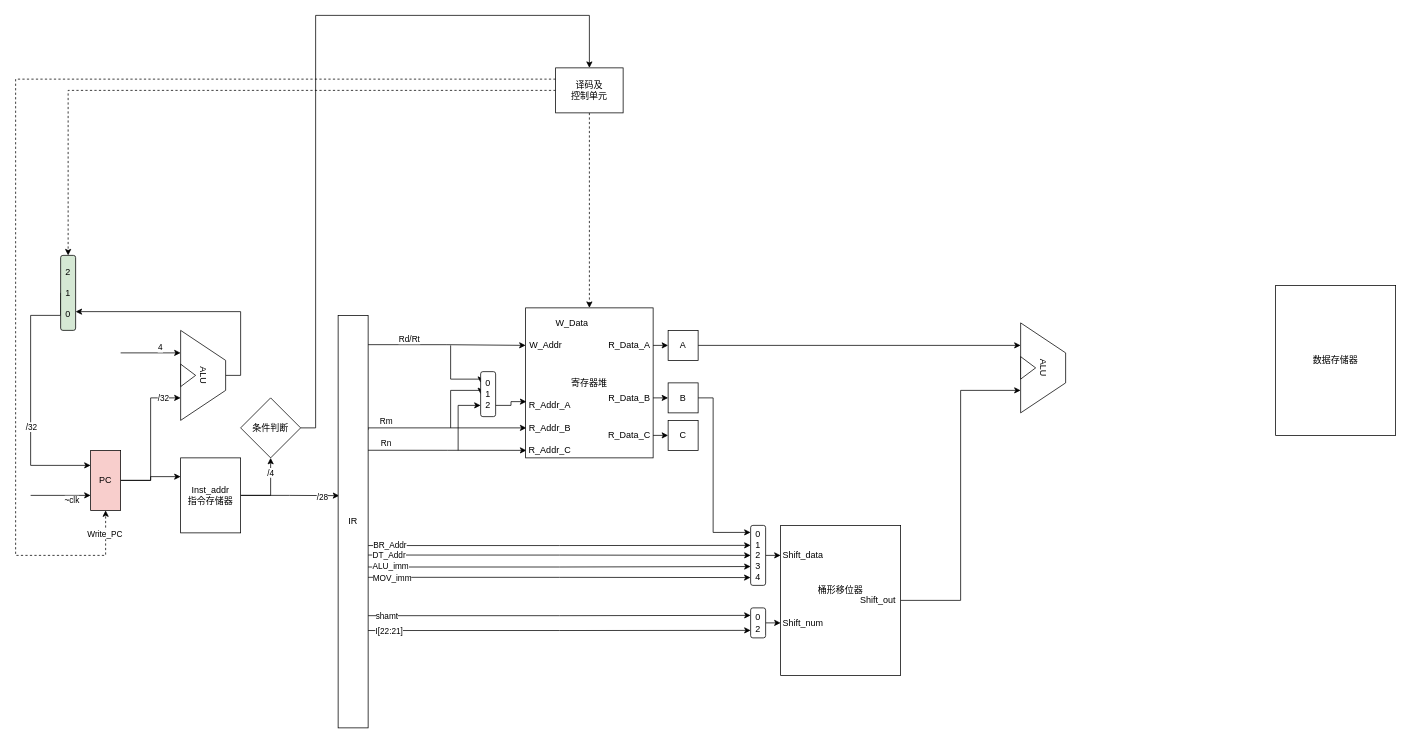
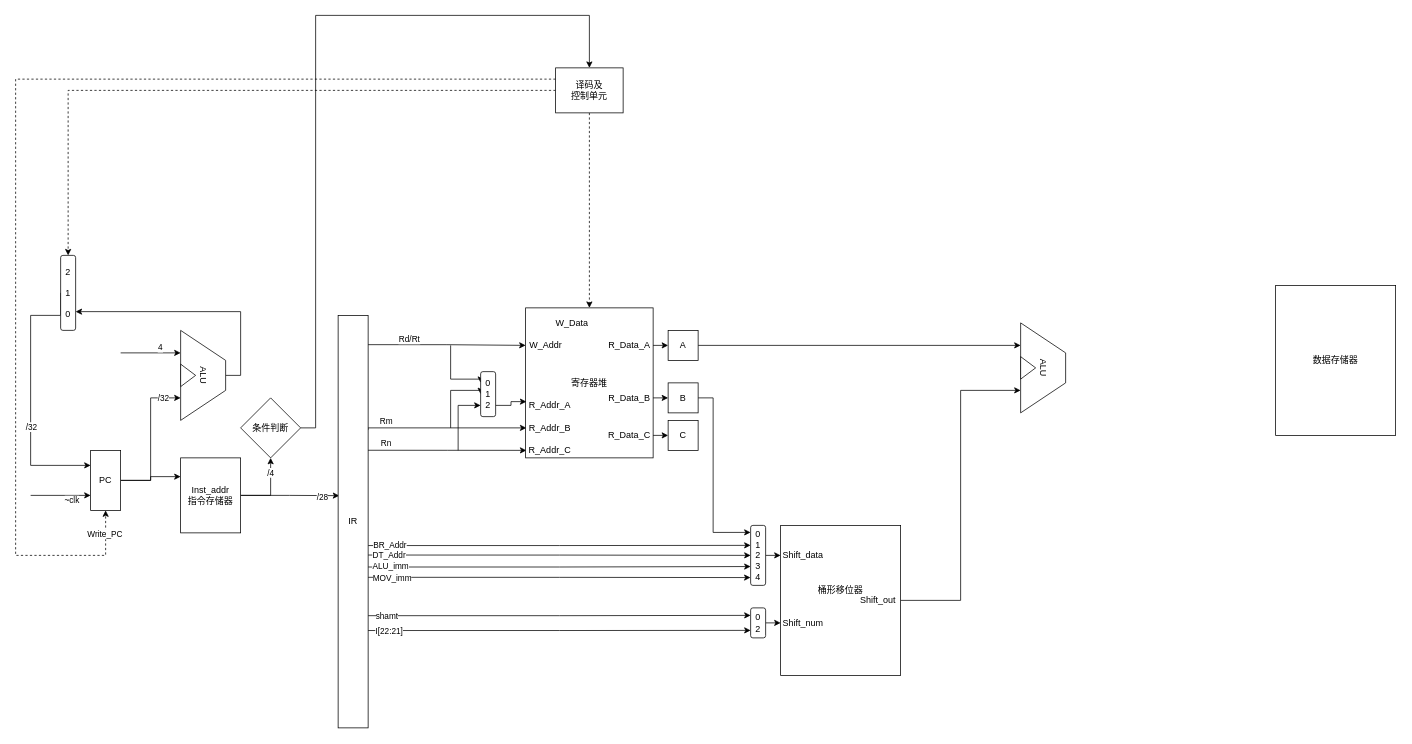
(68, 293) -> (68, 293)
(105, 480) -> (105, 480)
